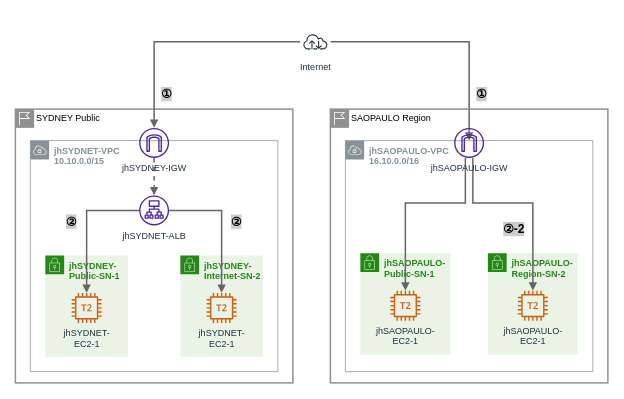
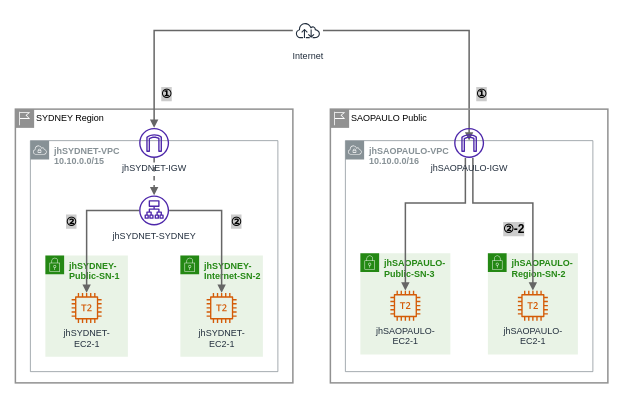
(315, 42) -> (308, 30)
(66, 118) -> (67, 118)
(387, 118) -> (386, 118)
(405, 157) -> (405, 157)
(155, 169) -> (155, 169)
(155, 236) -> (155, 236)
(417, 269) -> (417, 269)
